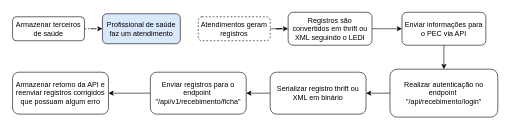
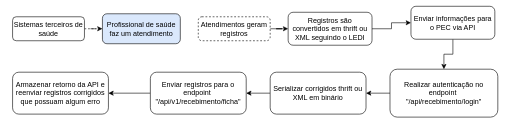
(48, 29) -> (48, 29)
(444, 29) -> (453, 23)
(318, 93) -> (318, 93)
